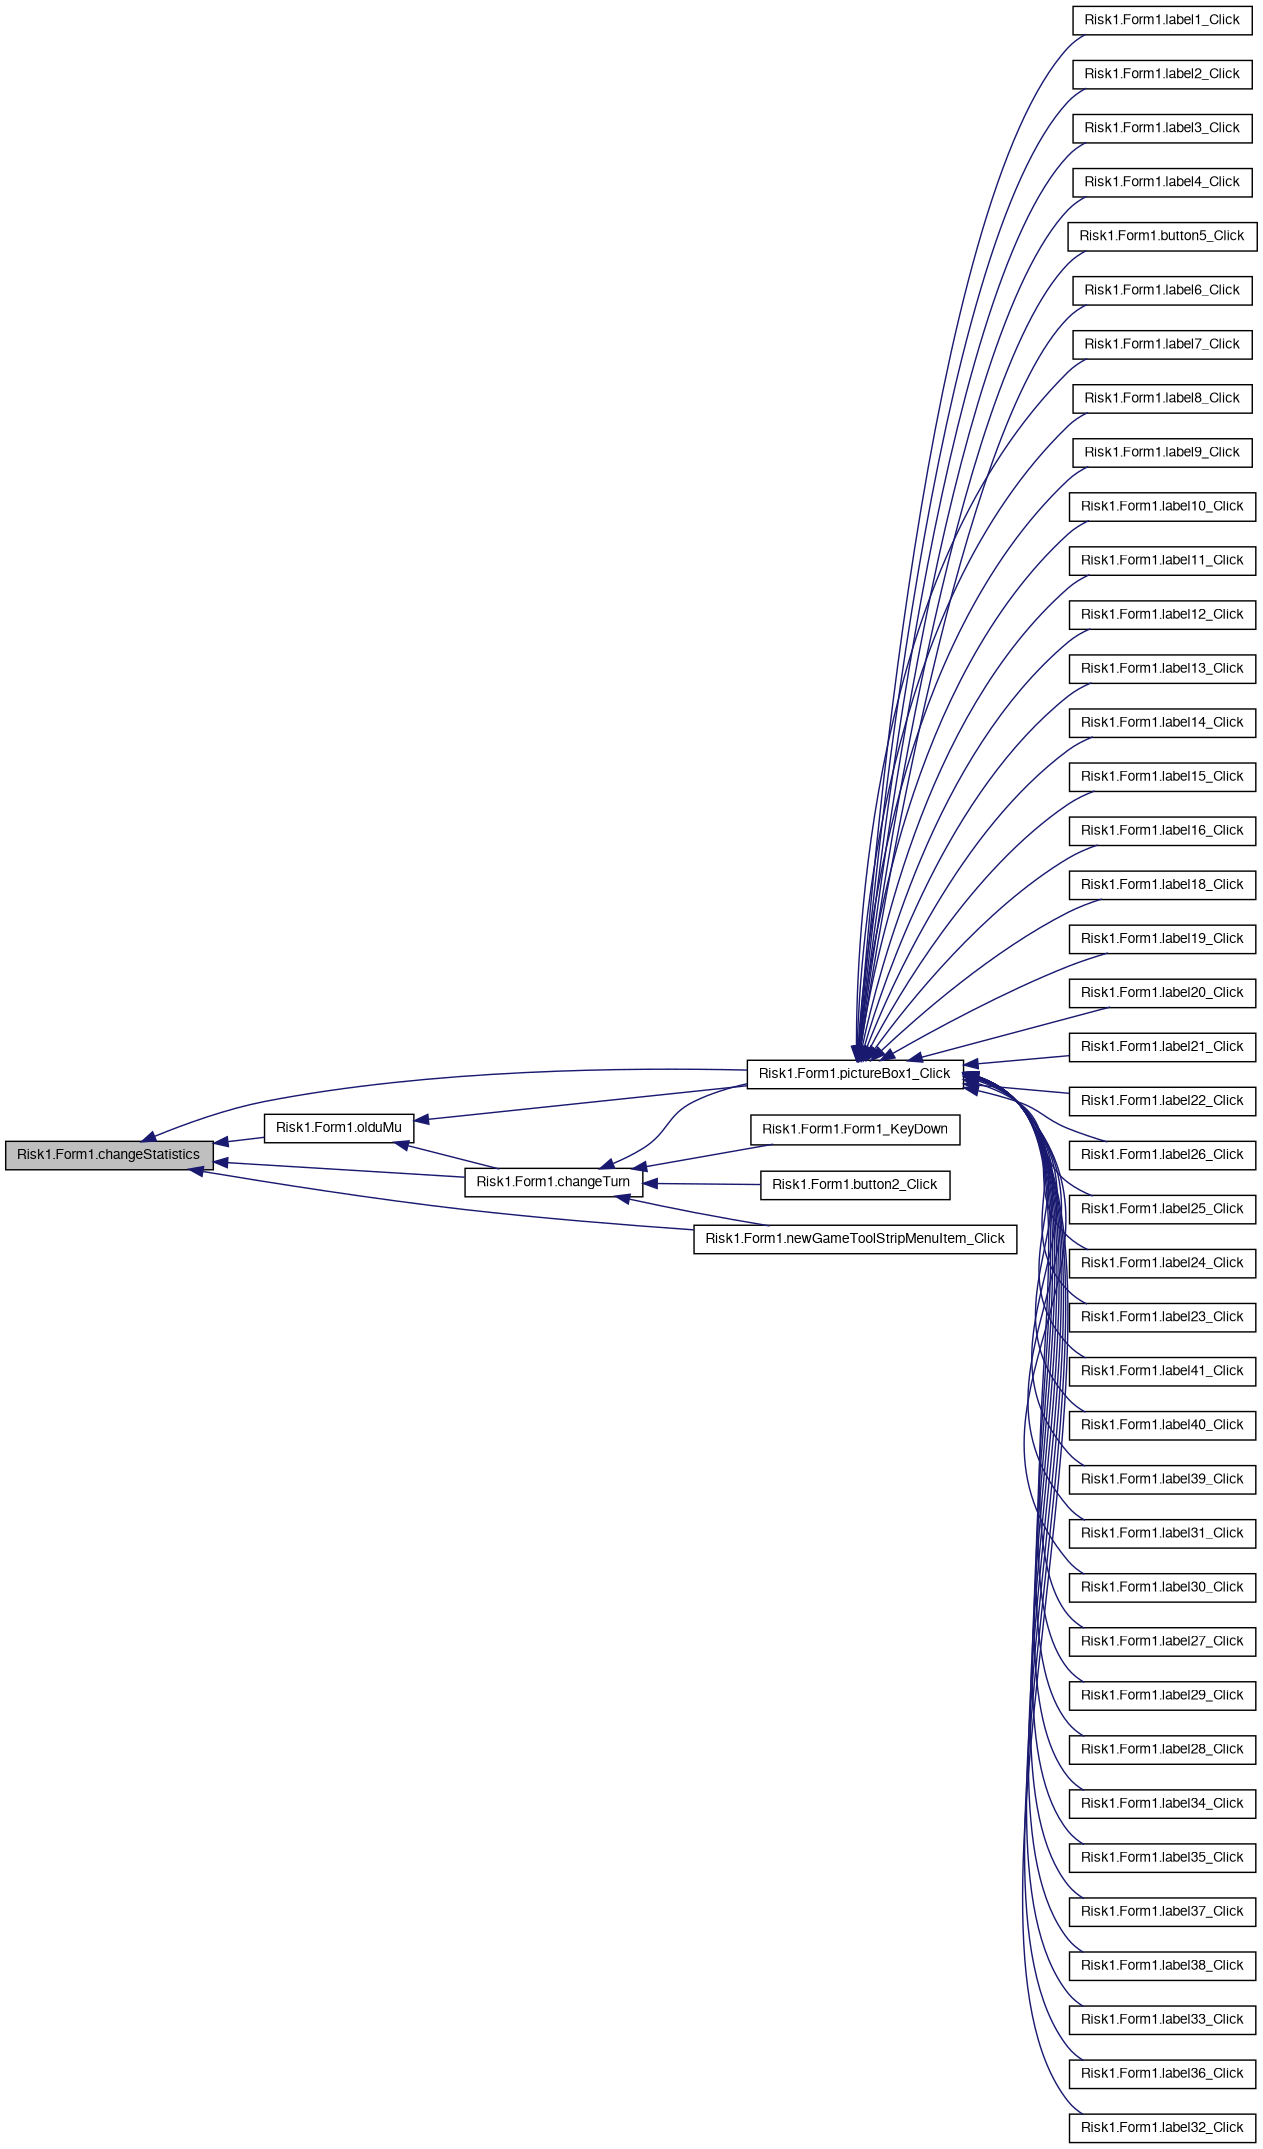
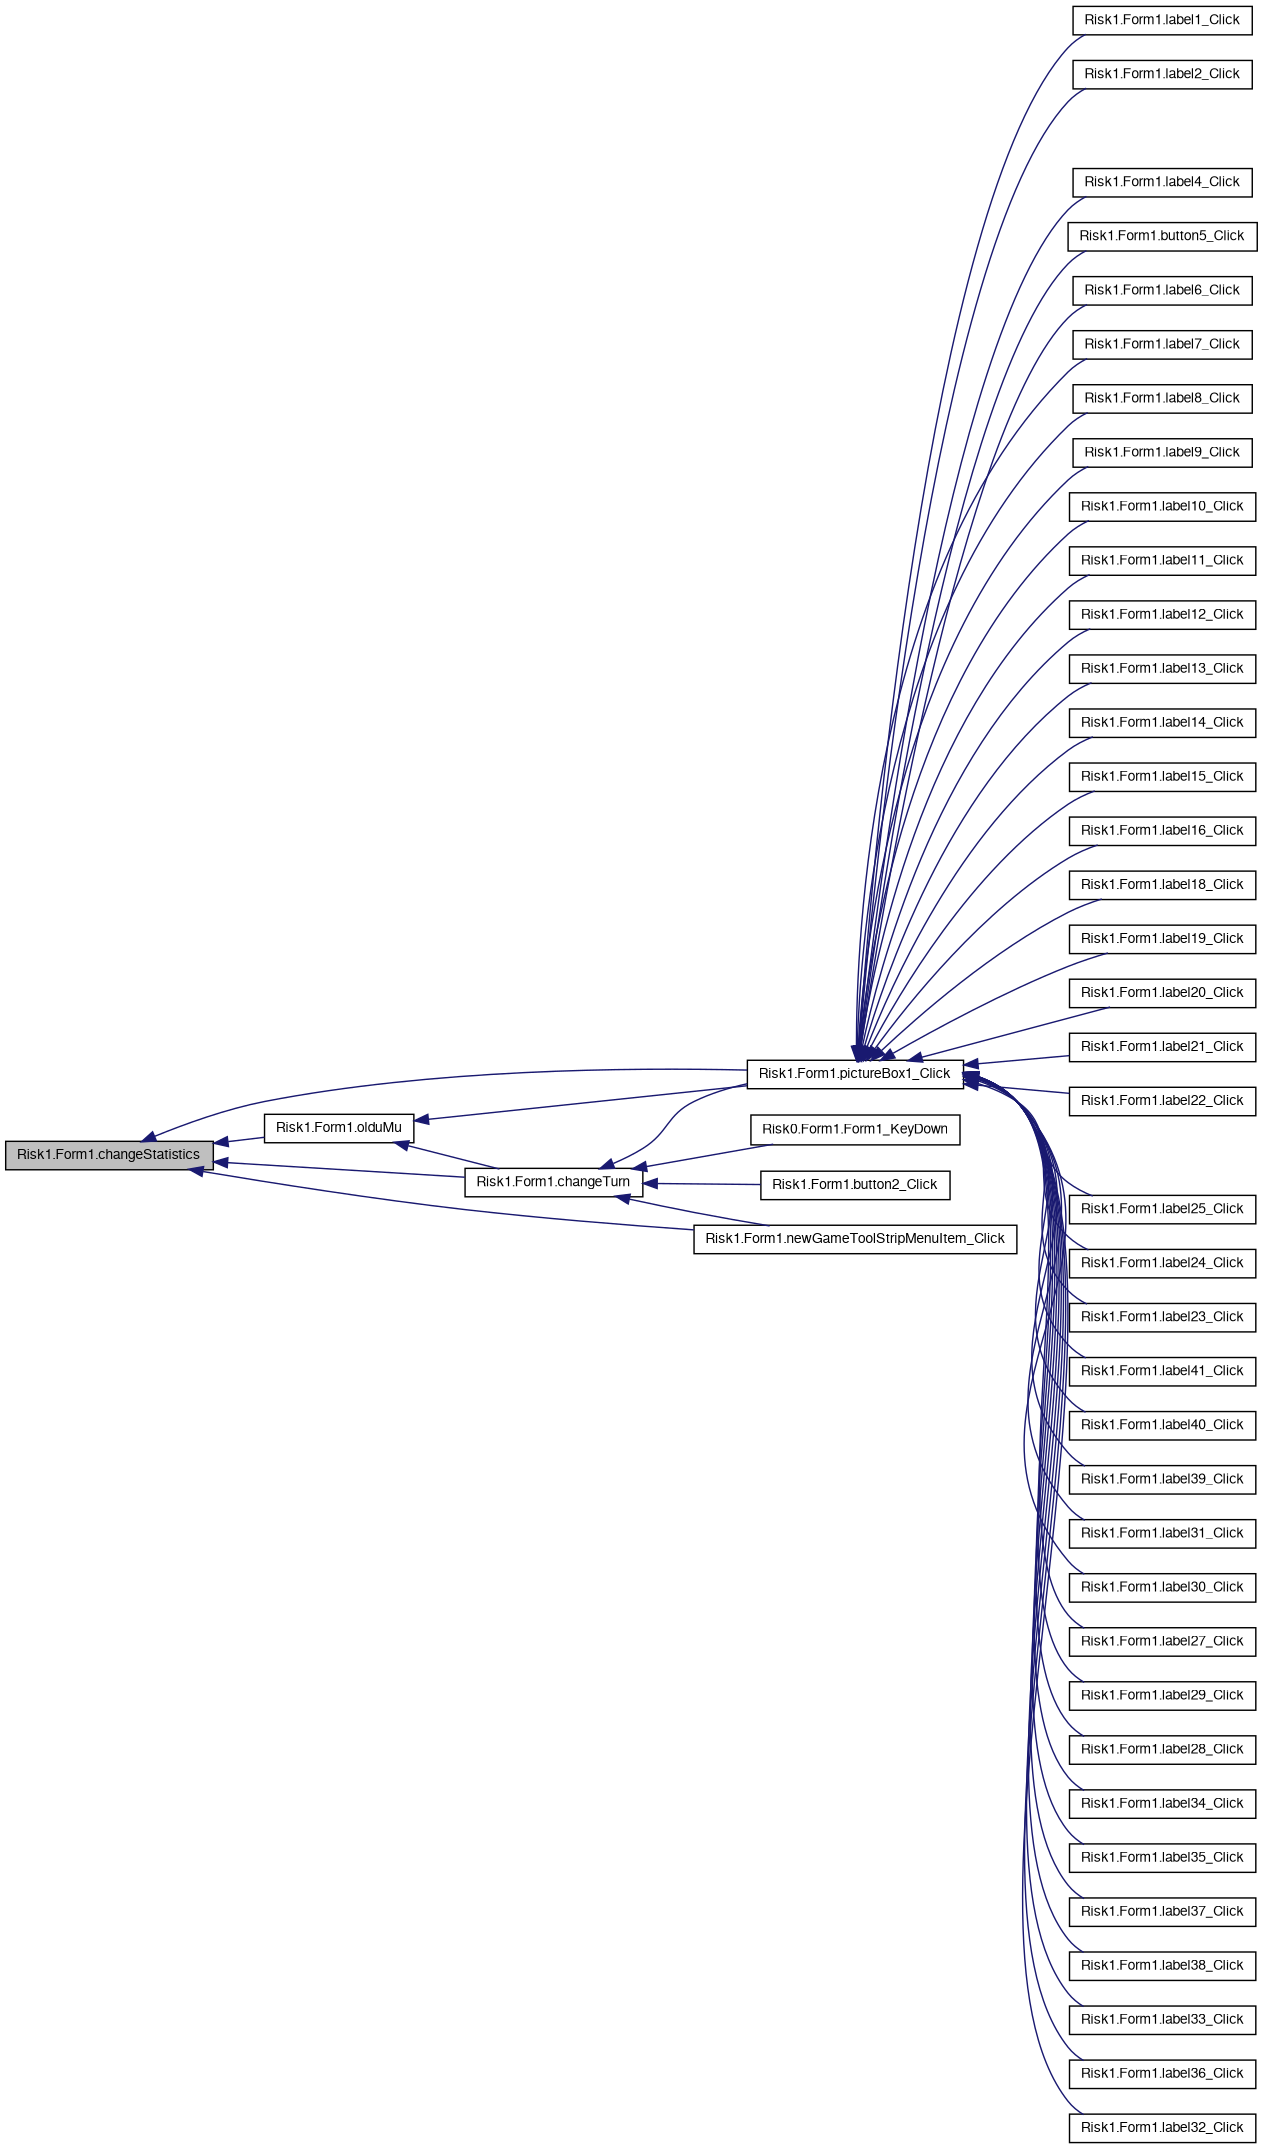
(1163, 129) -> none
(855, 1130) -> (855, 1130)
(1163, 1156) -> none
